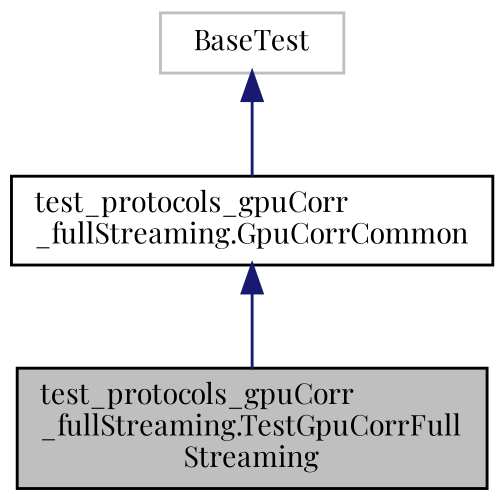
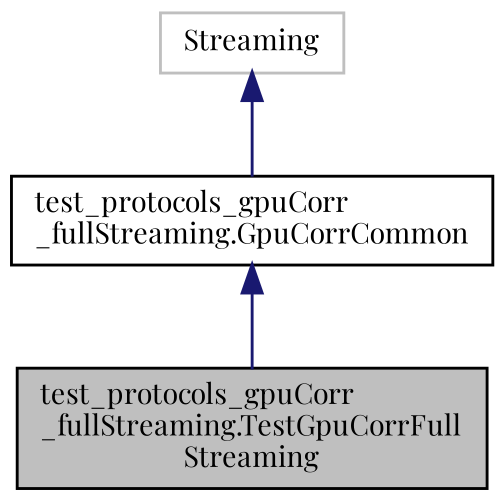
(252, 43) -> (252, 43)
